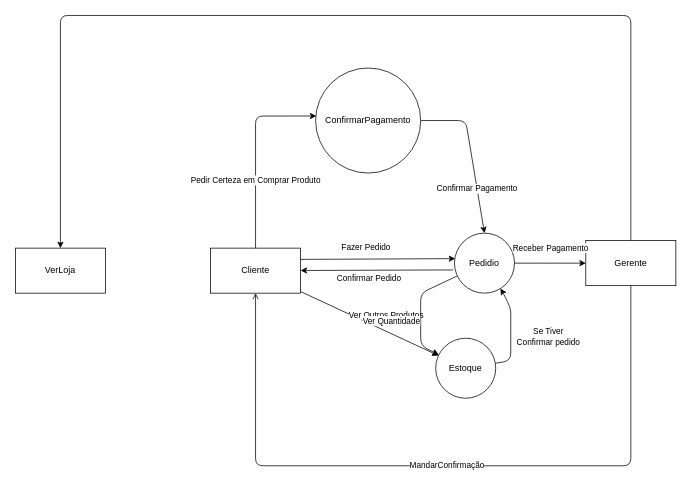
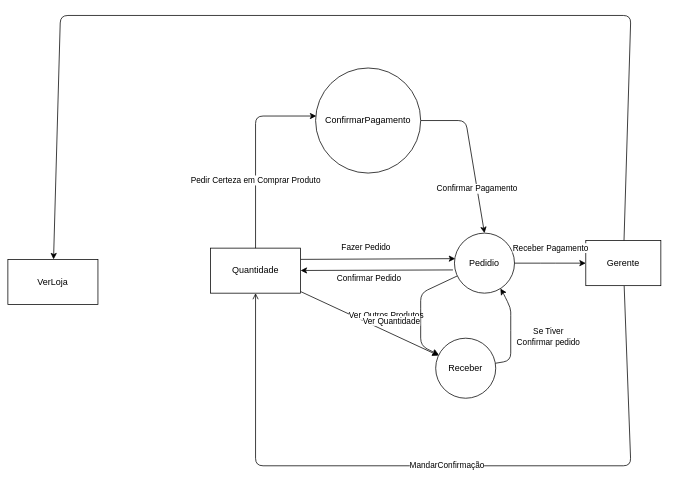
(630, 263) -> (623, 263)
(60, 270) -> (53, 282)
(255, 270) -> (255, 270)
(465, 368) -> (465, 368)
